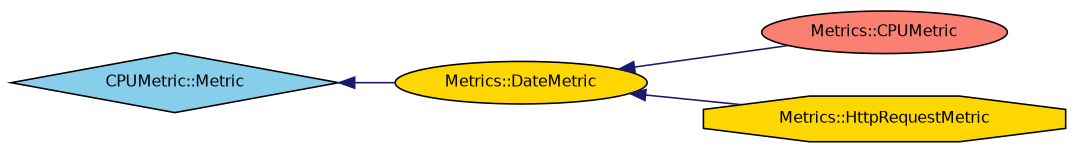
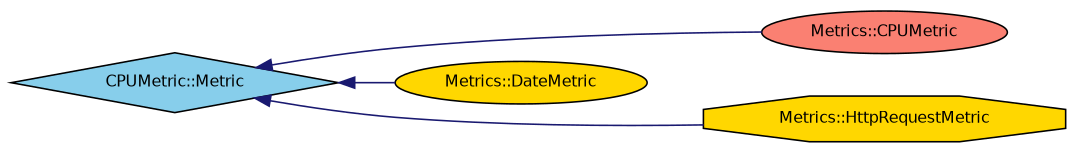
(711, 56) -> (516, 39)
(693, 100) -> (486, 123)
